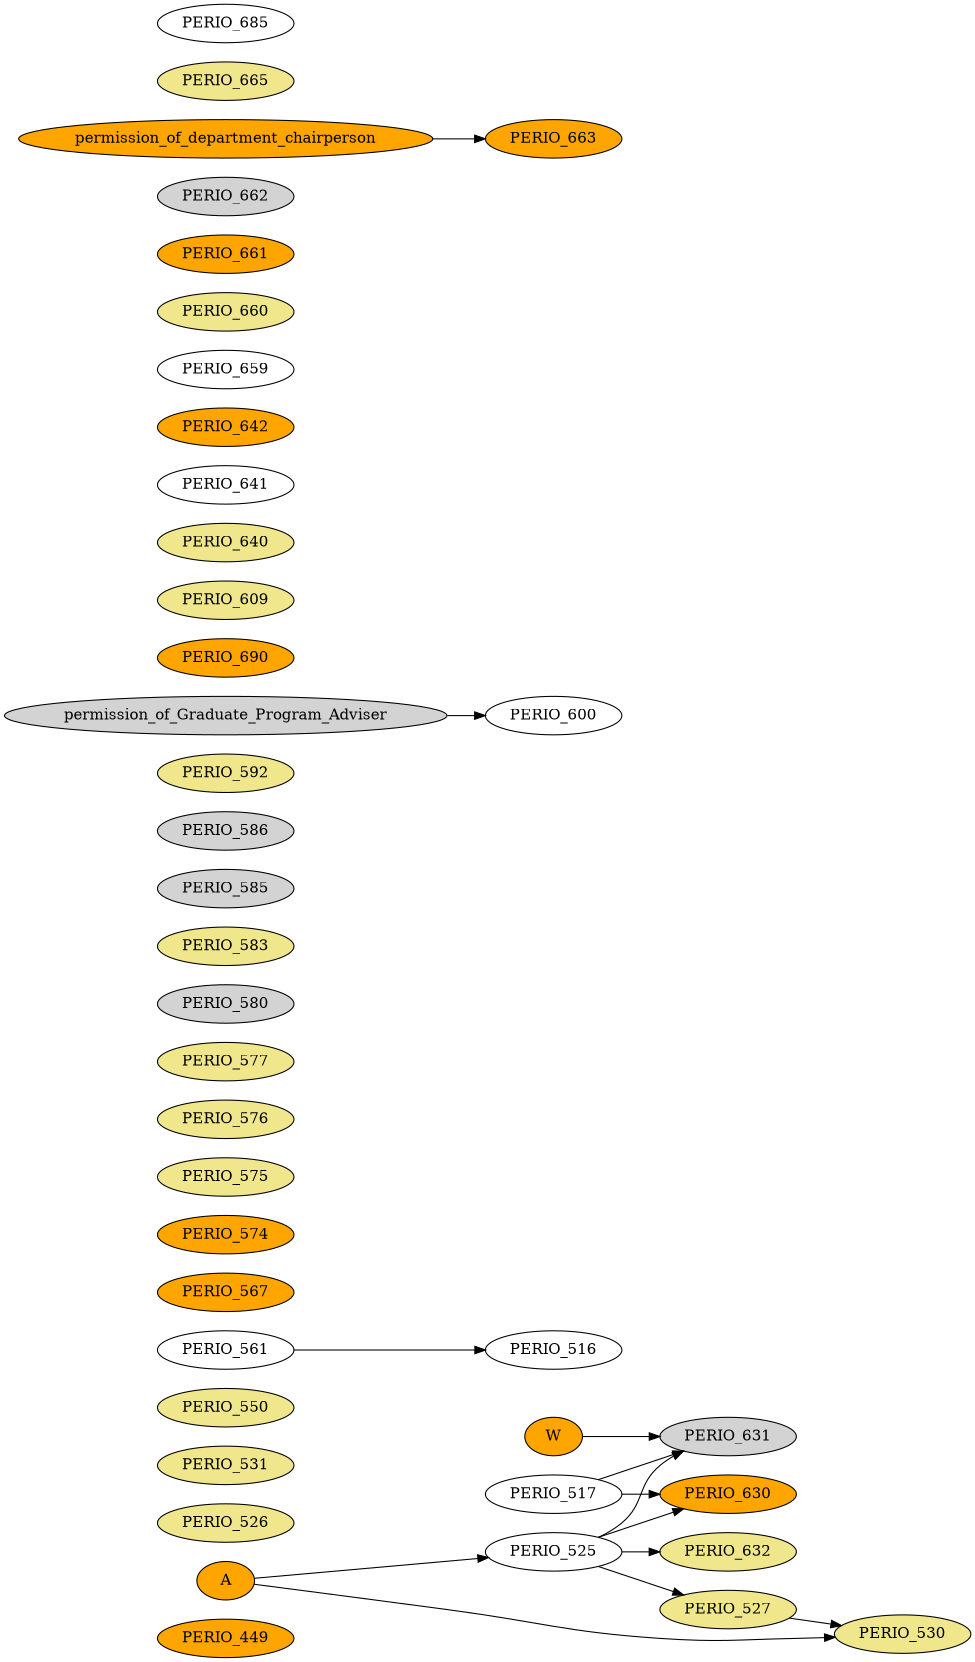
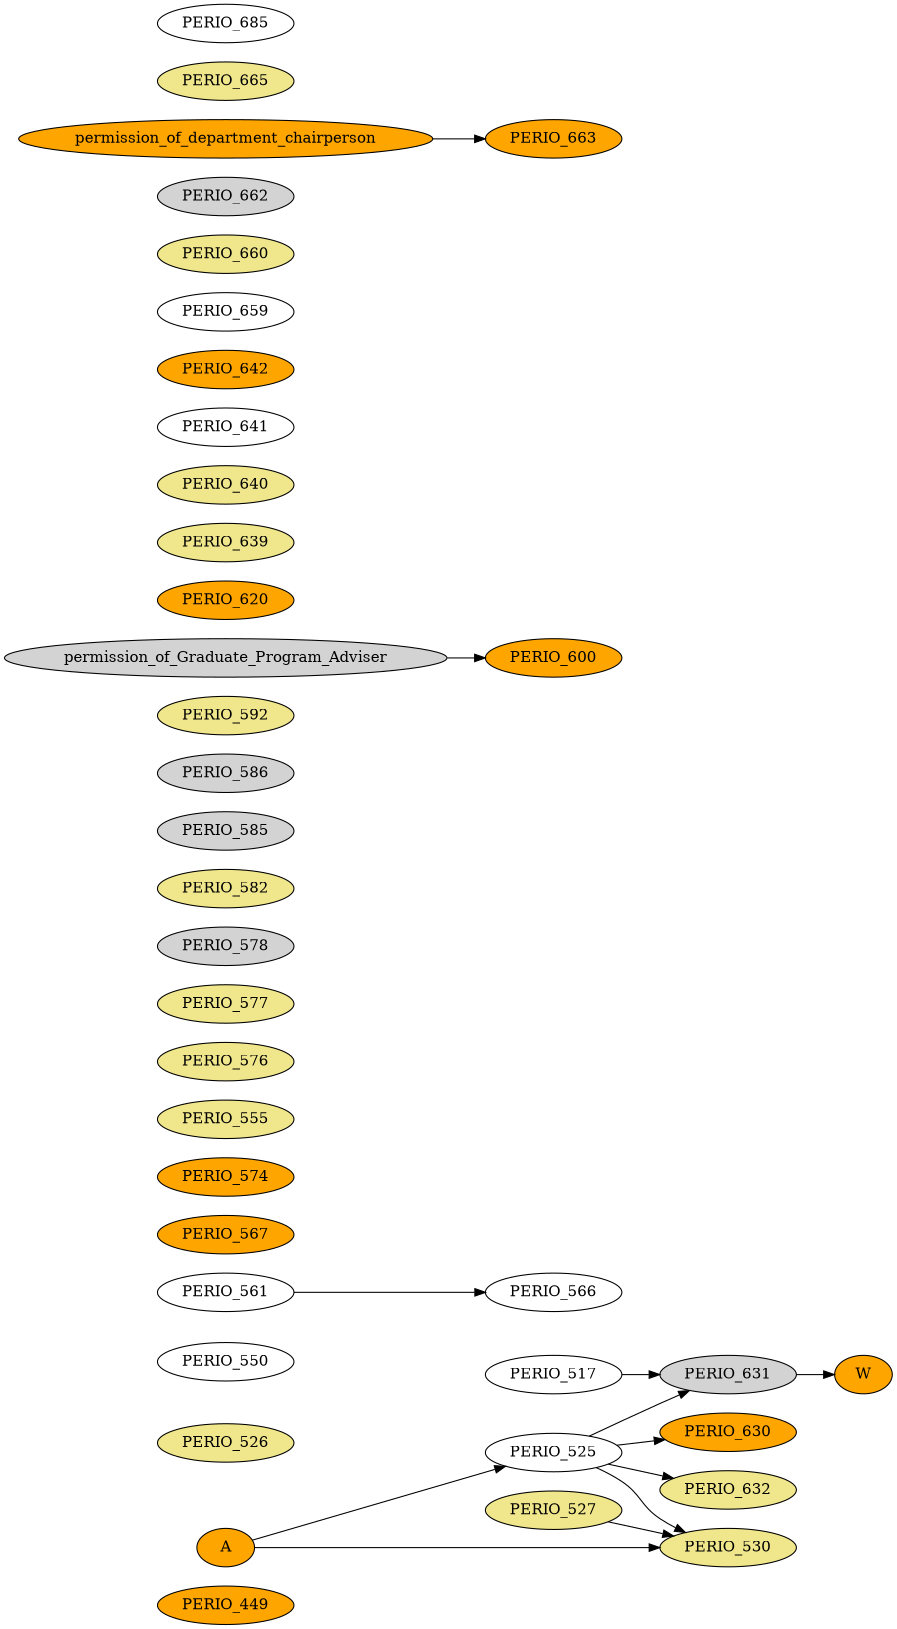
(226, 254) -> none
(226, 600) -> (226, 543)
(226, 658) -> (226, 600)
(554, 716) -> (554, 658)
(226, 946) -> (226, 889)
none -> (226, 946)
(226, 1004) -> none
(226, 1177) -> (226, 1119)
(554, 1350) -> (554, 1292)
(226, 1408) -> (226, 1362)
(616, 1437) -> (810, 1375)
(226, 1465) -> none
(633, 1494) -> none
(636, 1579) -> (638, 1496)
